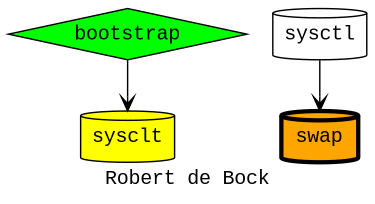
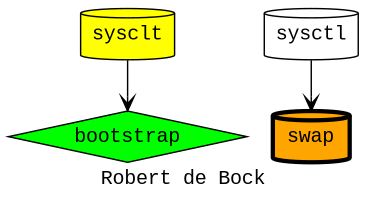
(128, 78) -> (128, 78)
